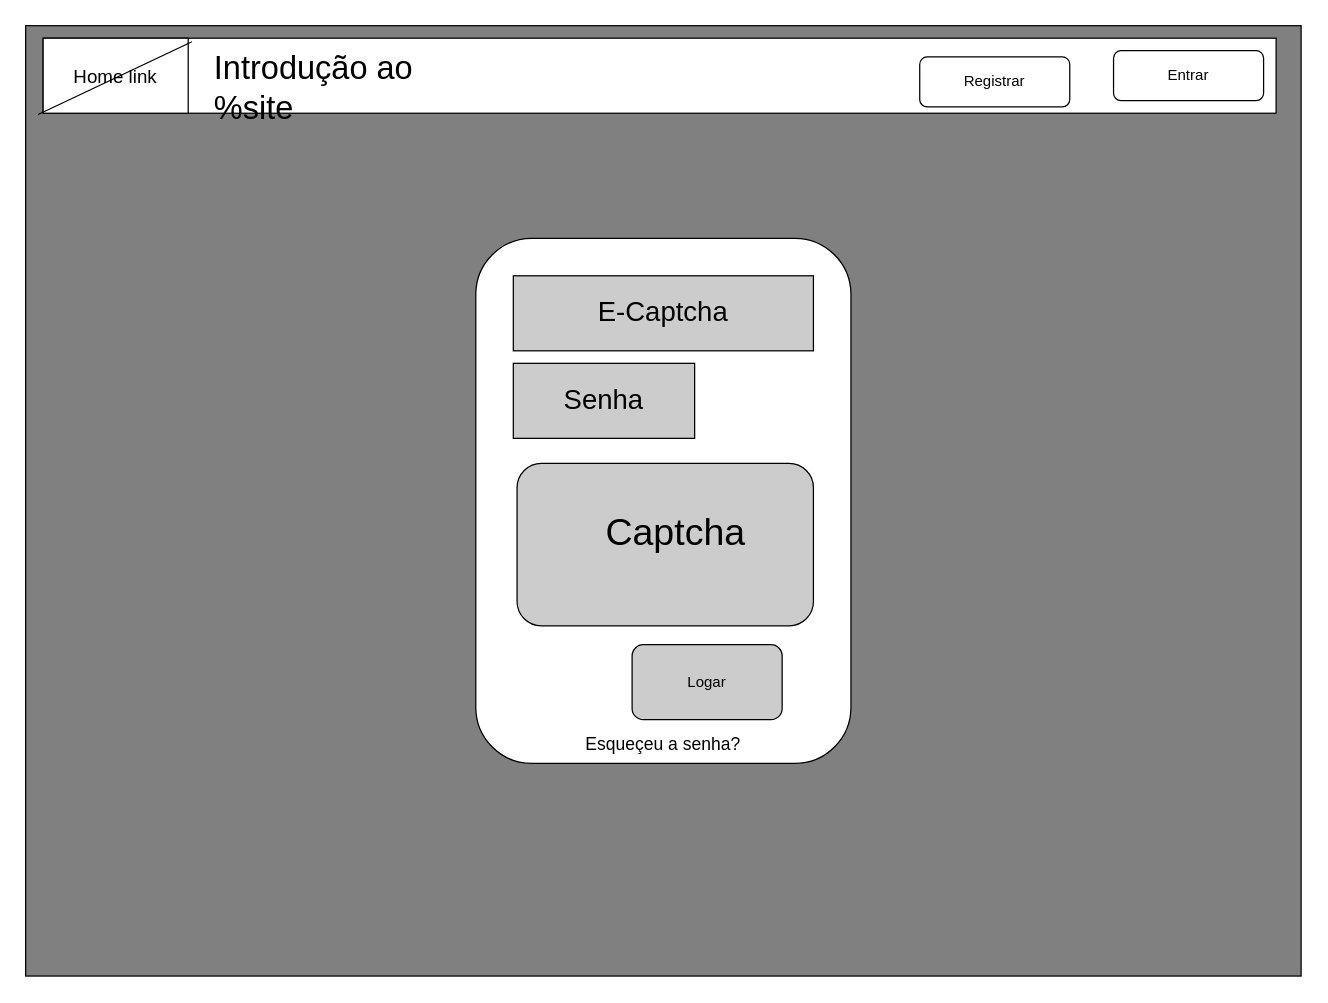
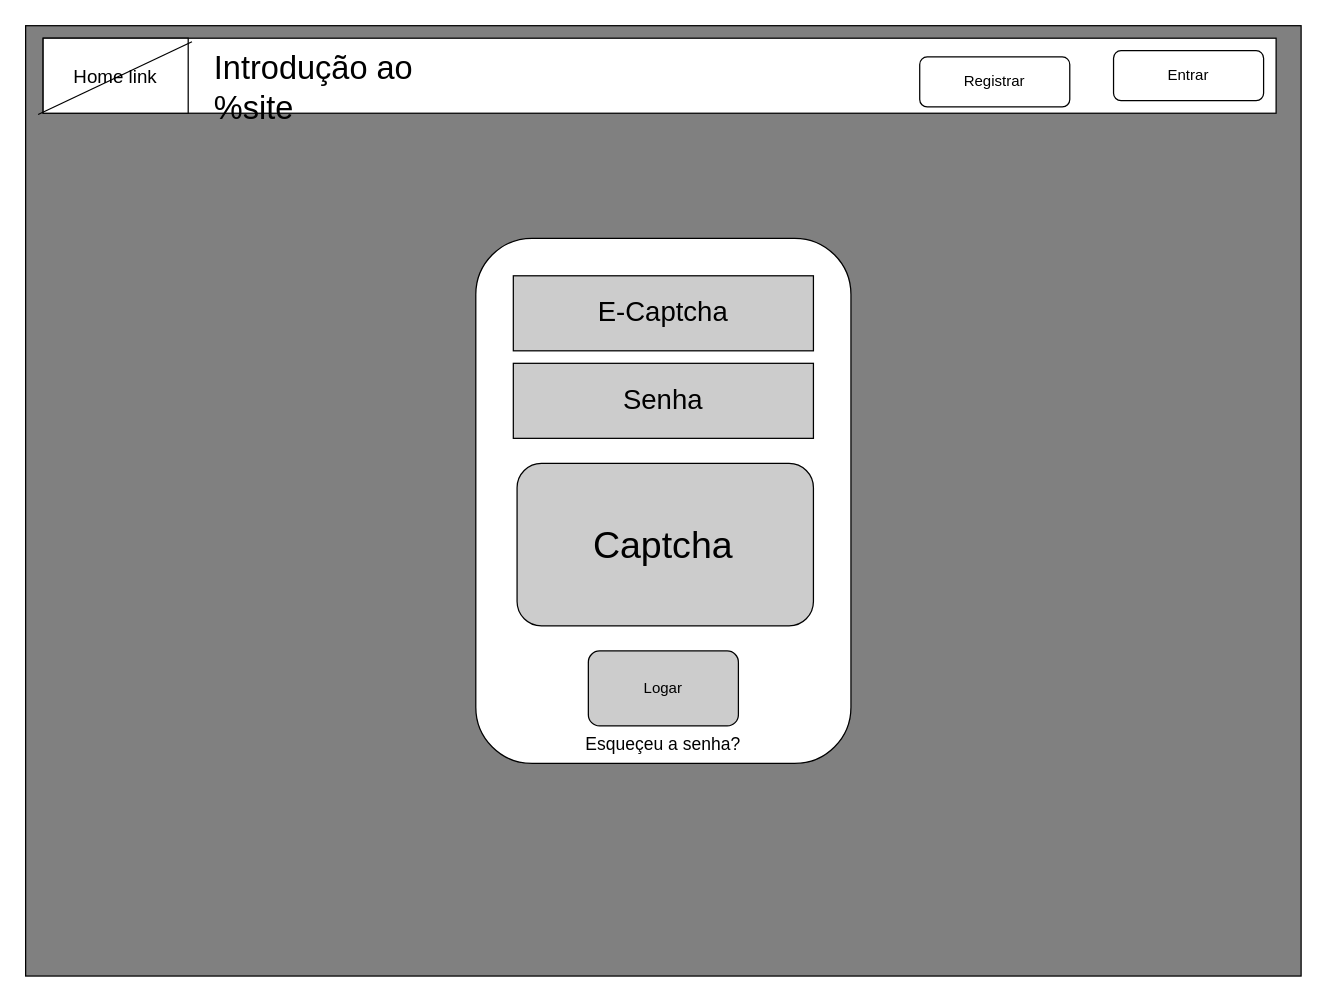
(604, 401) -> (663, 401)
(676, 532) -> (663, 544)
(707, 682) -> (663, 688)
